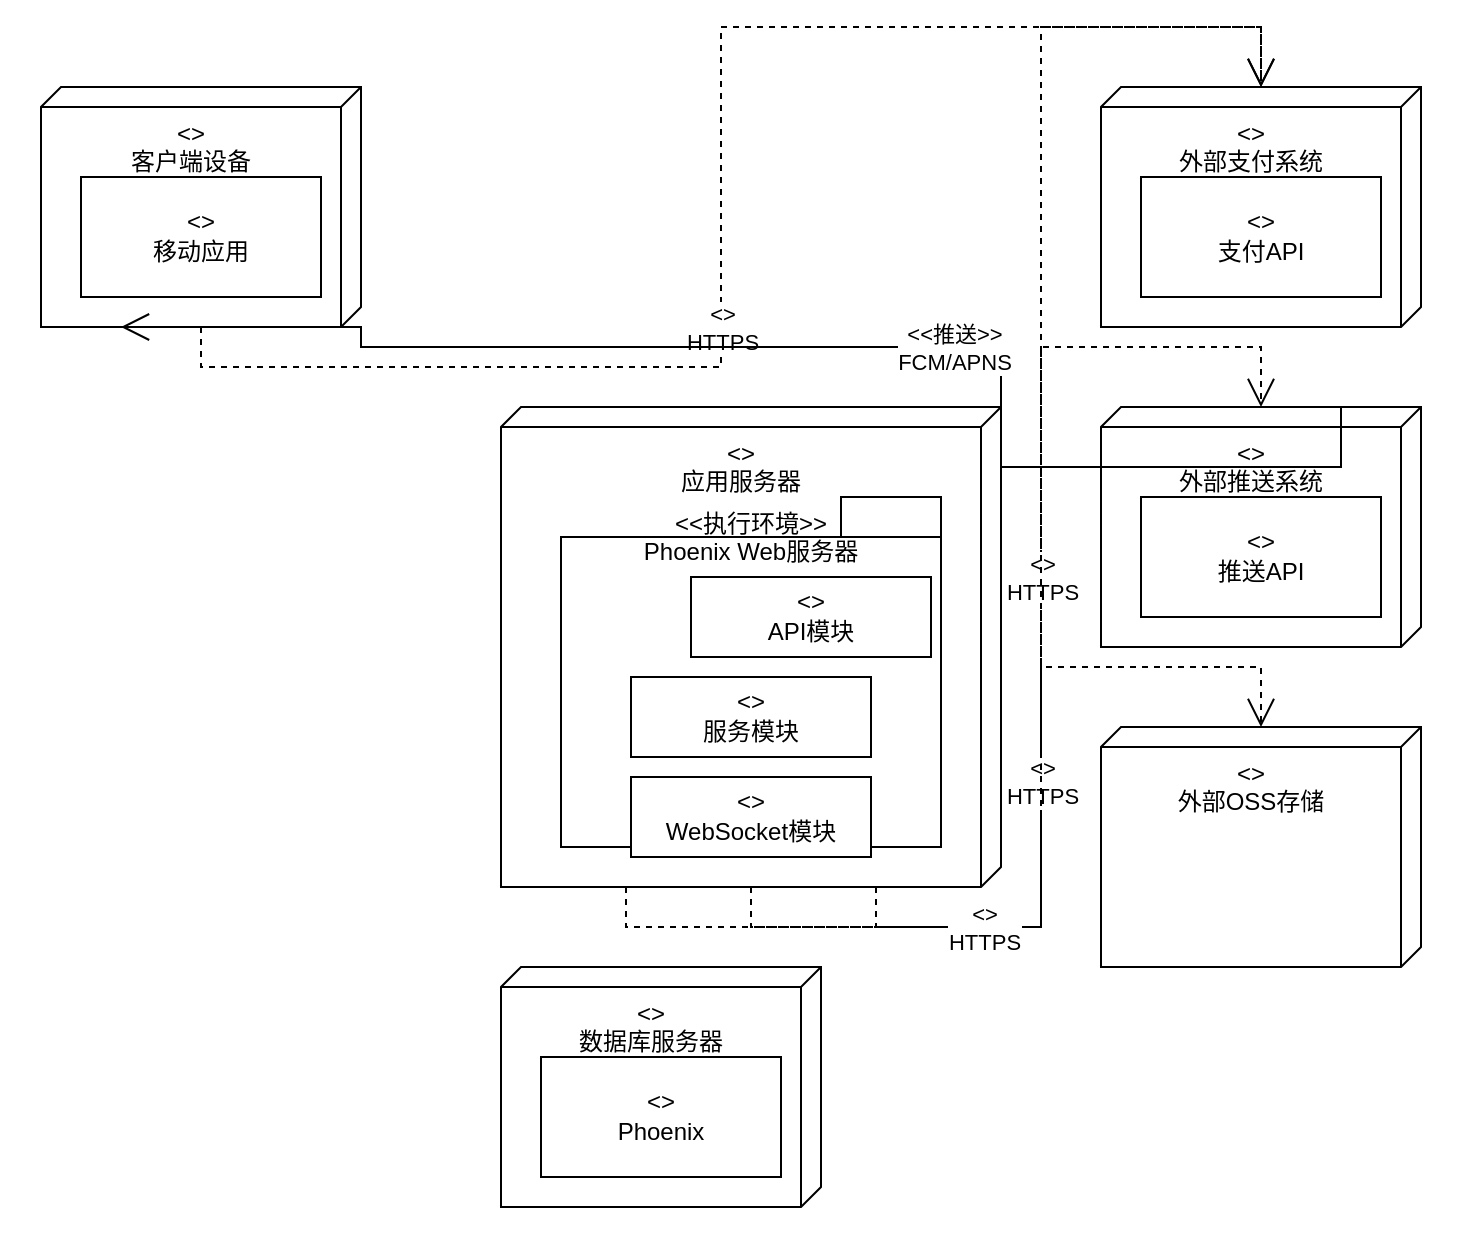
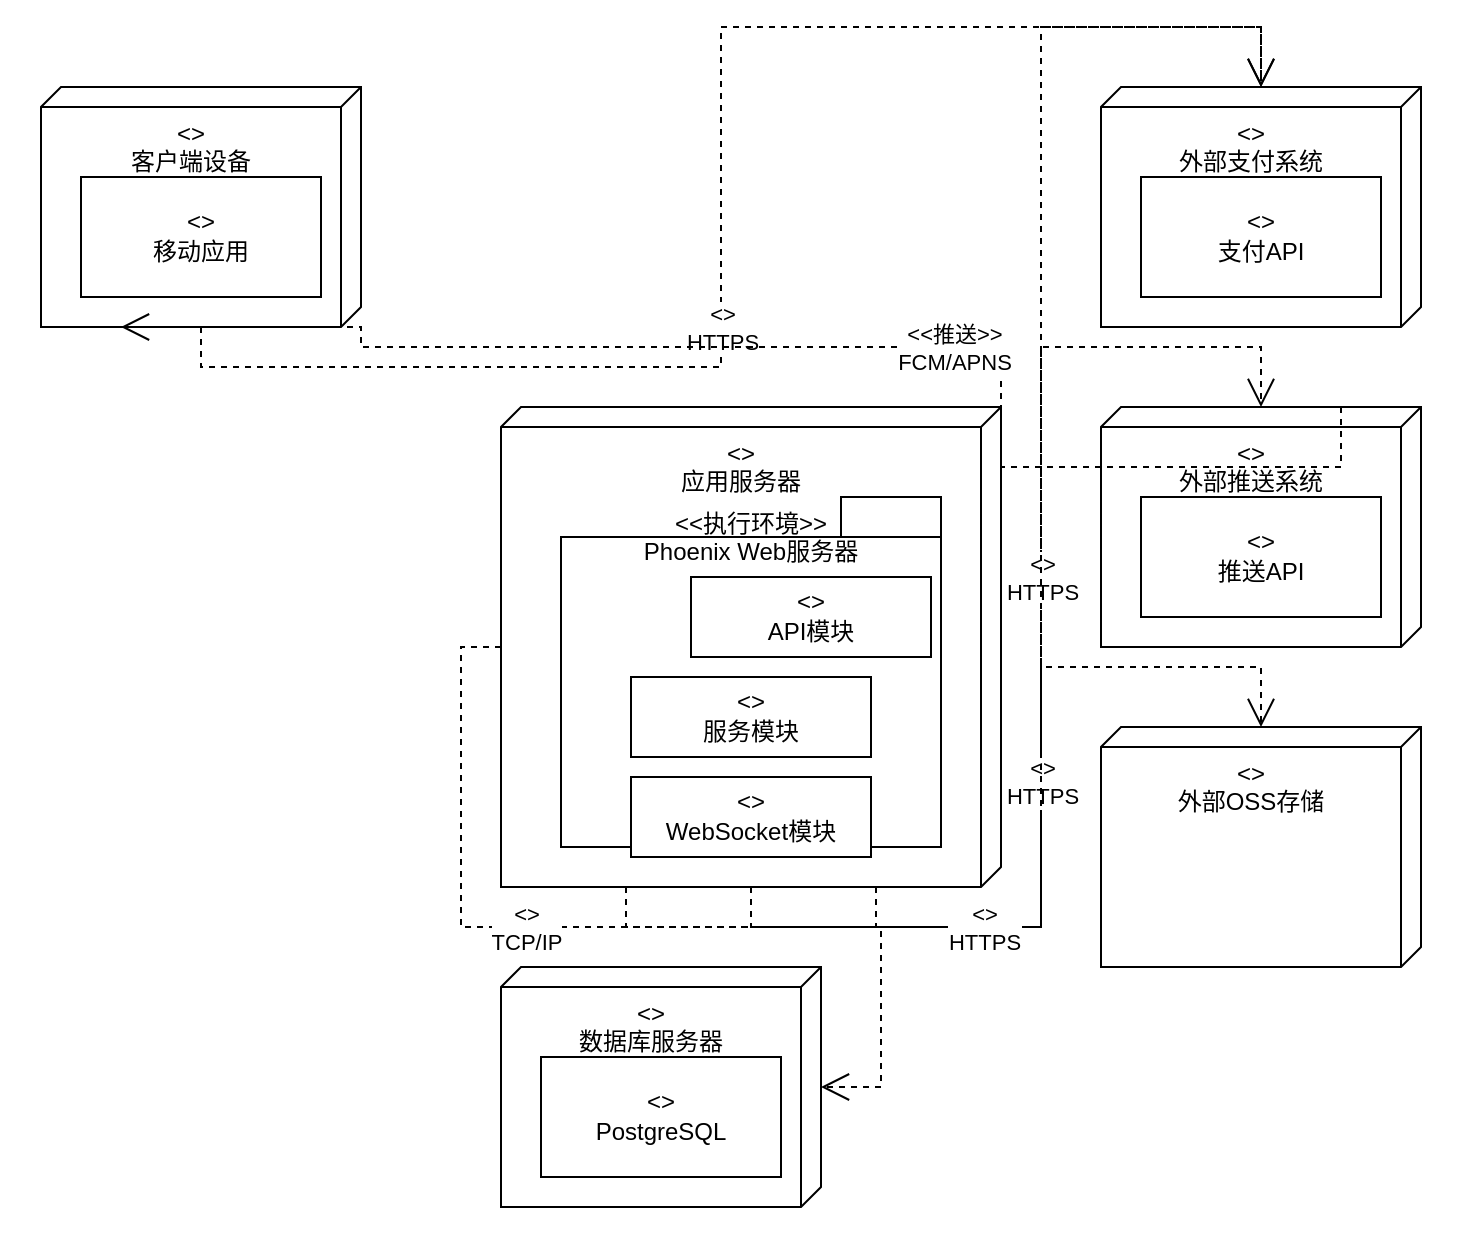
(519, 347) -> (519, 347)
none -> (461, 782)
(662, 1117) -> (662, 1117)
